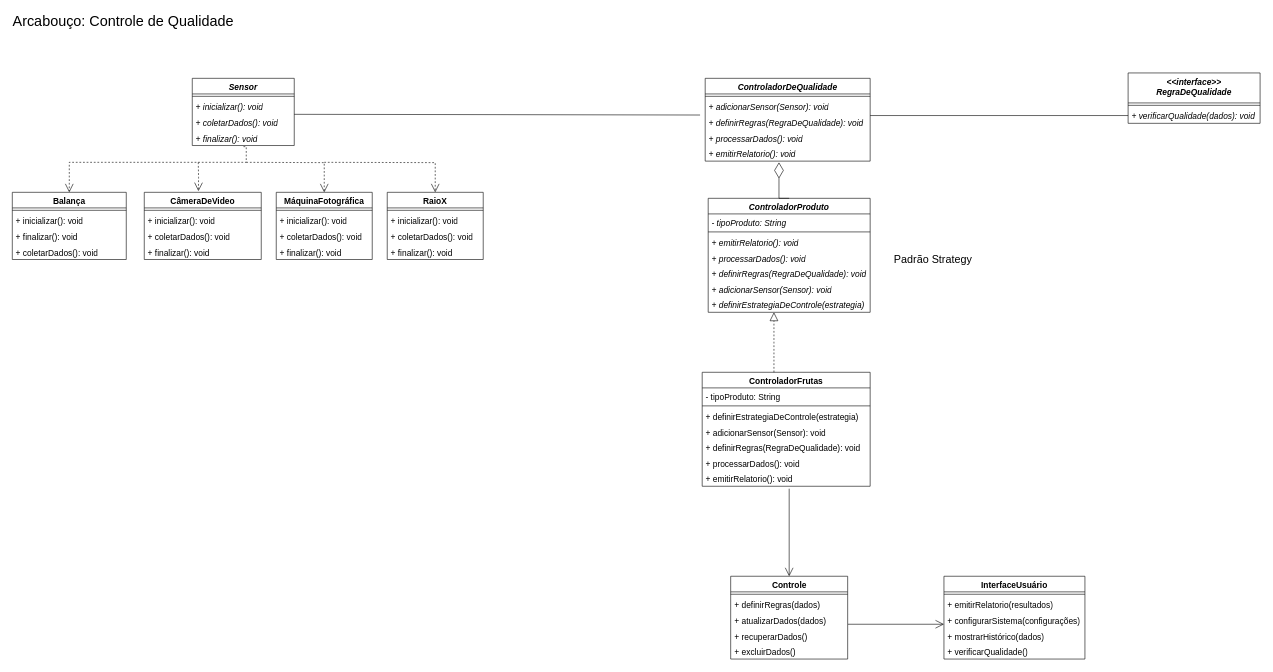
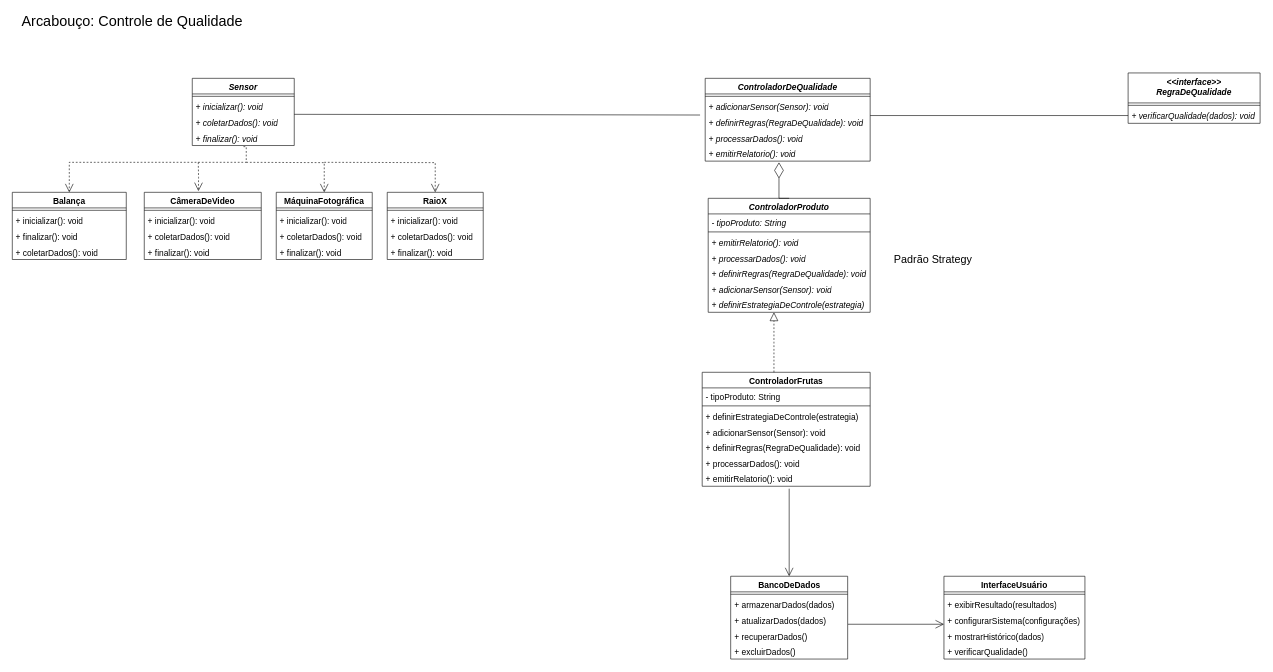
(123, 21) -> (132, 21)
(790, 585) -> (790, 585)
(776, 605) -> (780, 605)
(1001, 605) -> (1001, 605)
